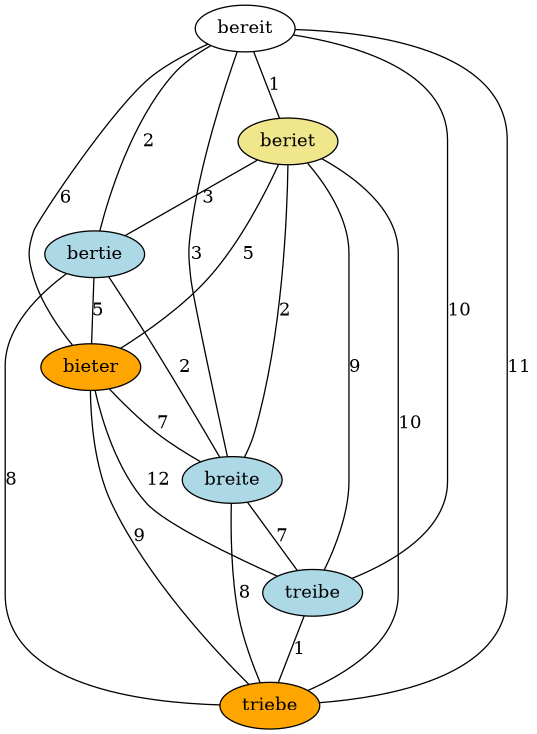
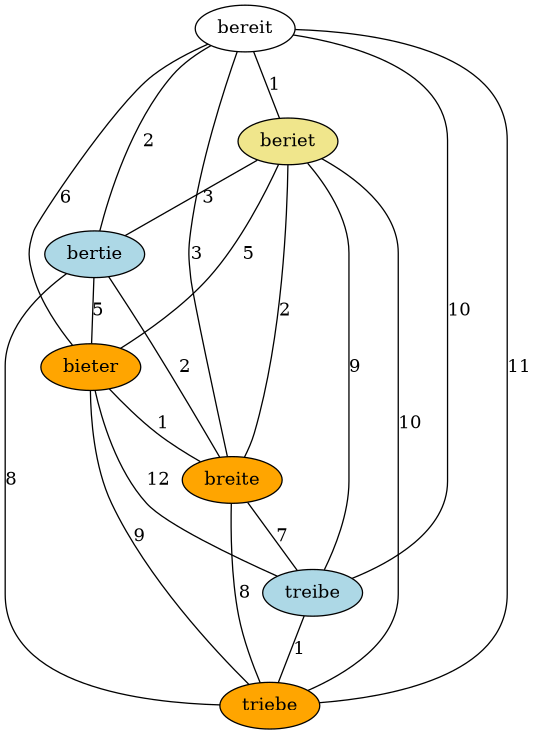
(163, 424) -> (163, 424)
(232, 480) -> (232, 480)
